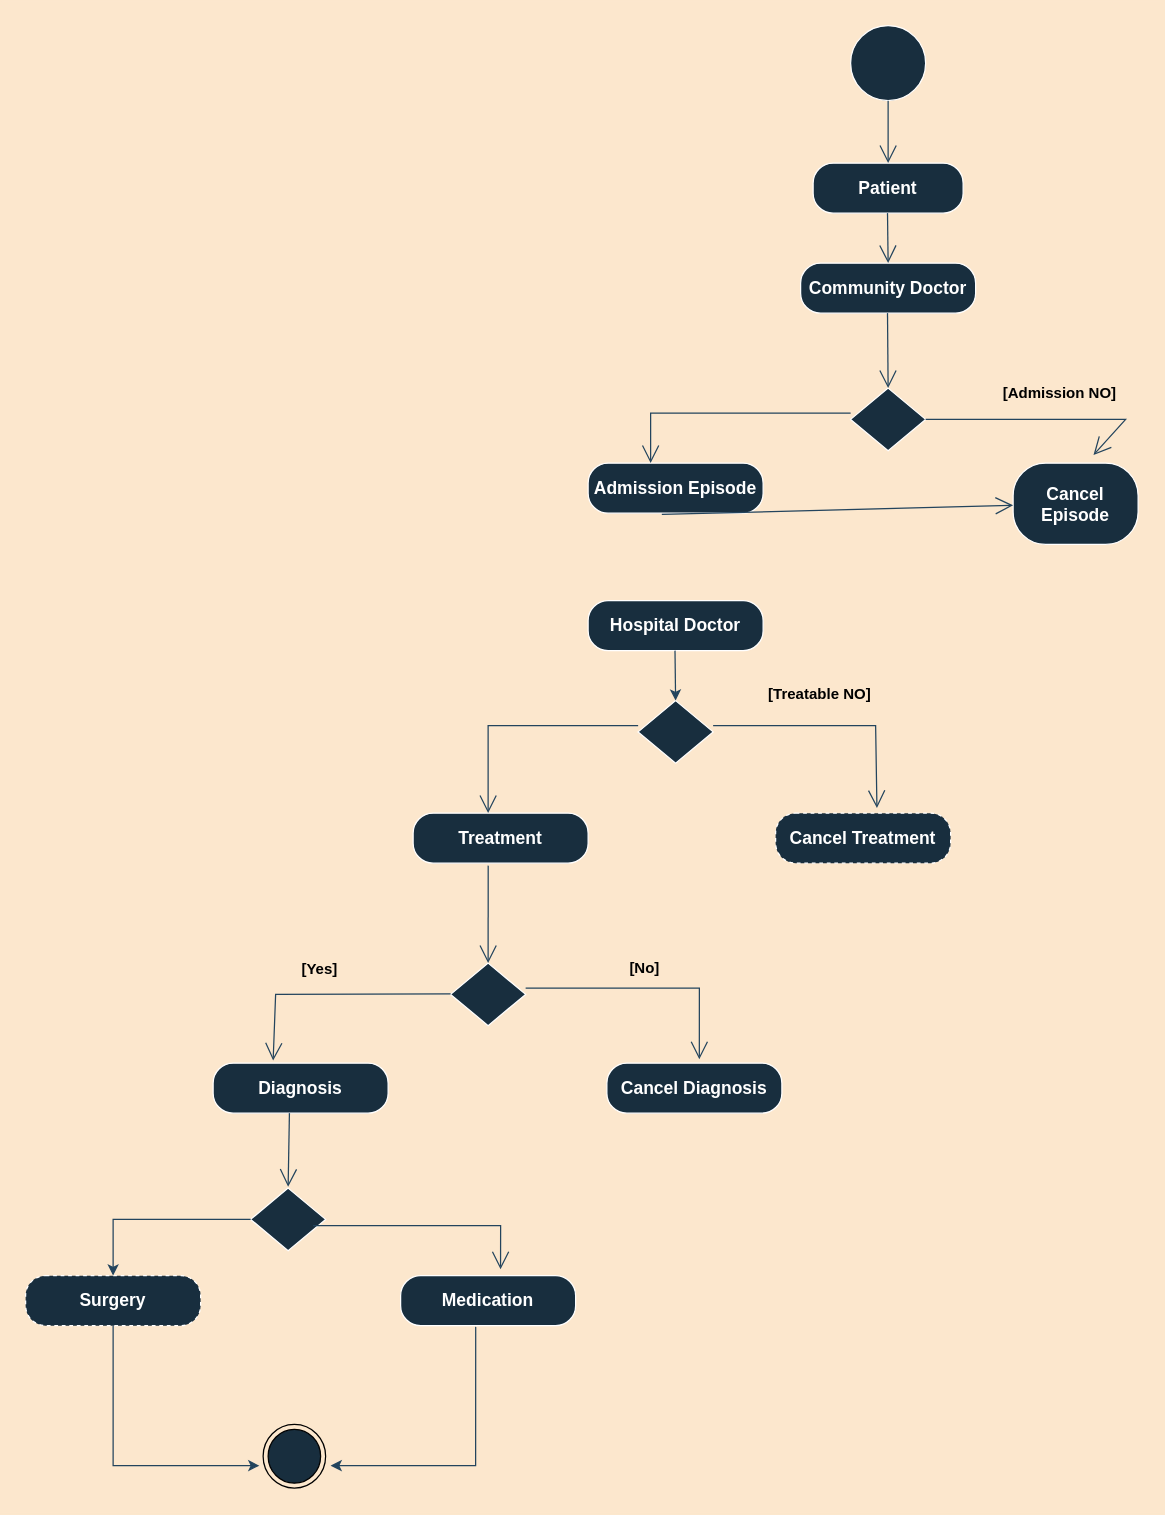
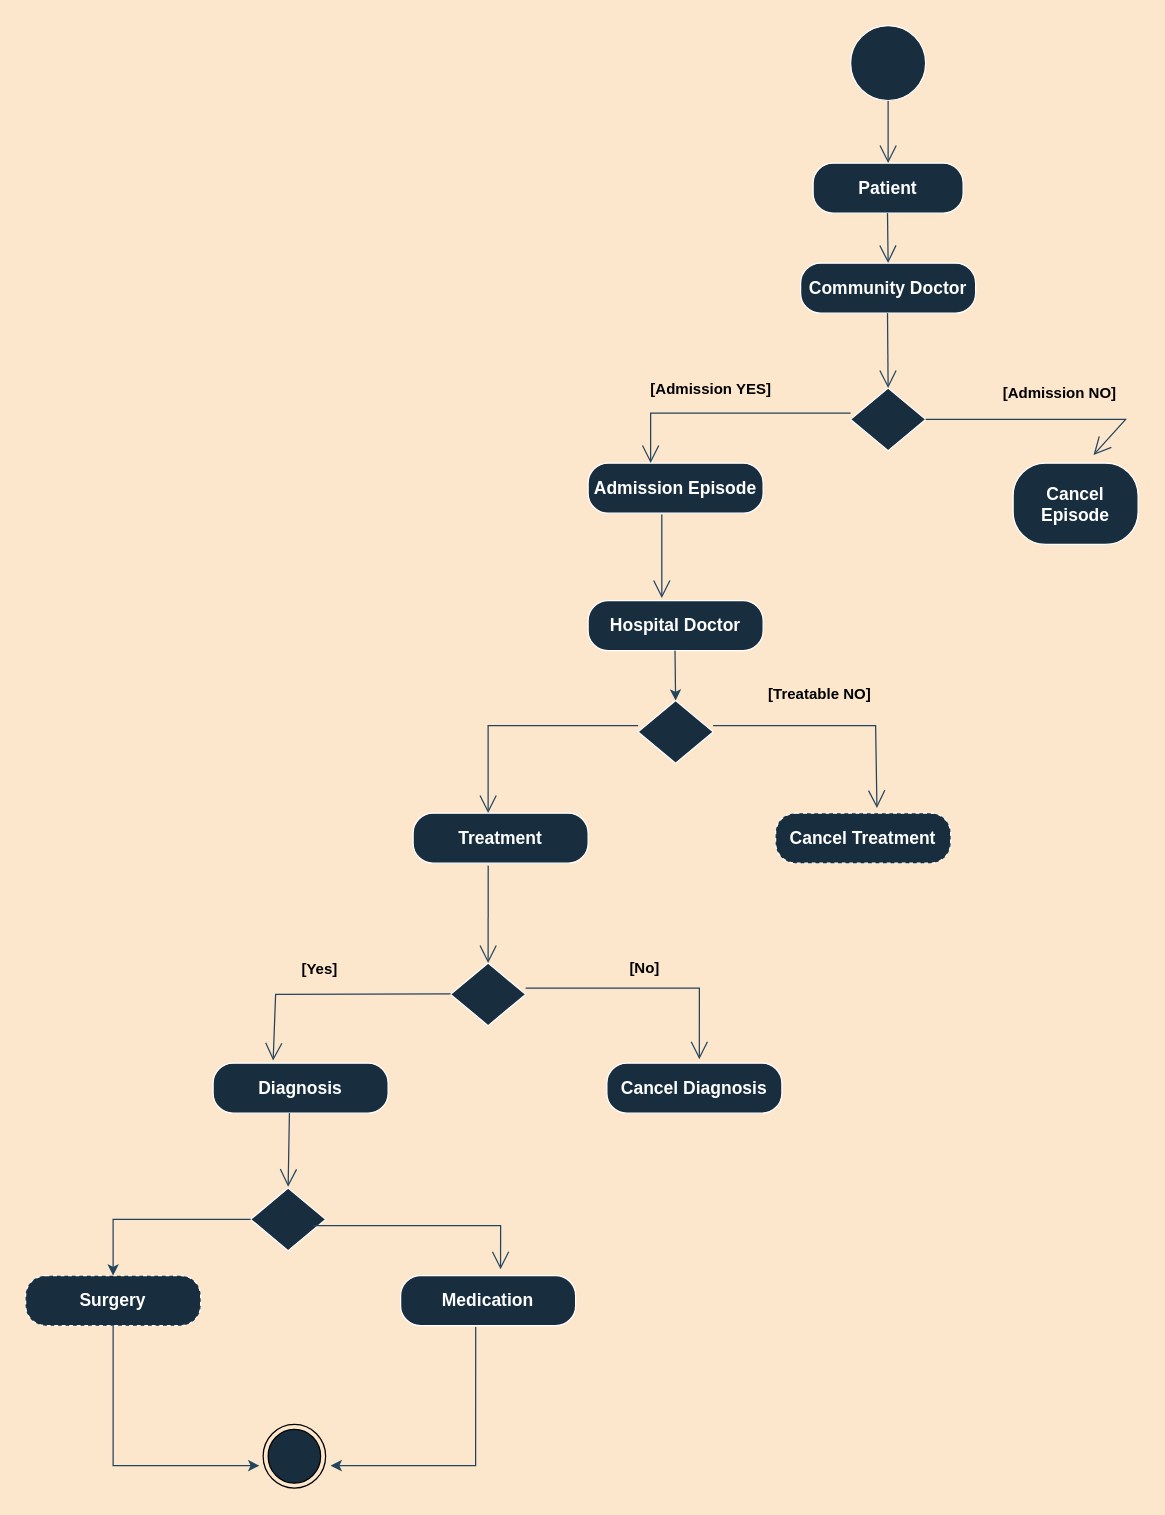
none -> (711, 389)
(875, 509) -> (662, 555)
